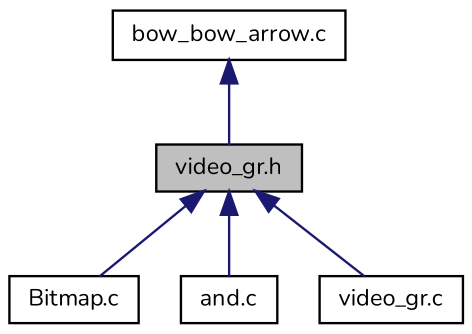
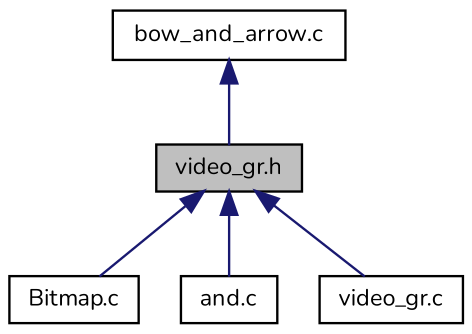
(229, 35) -> (229, 35)
